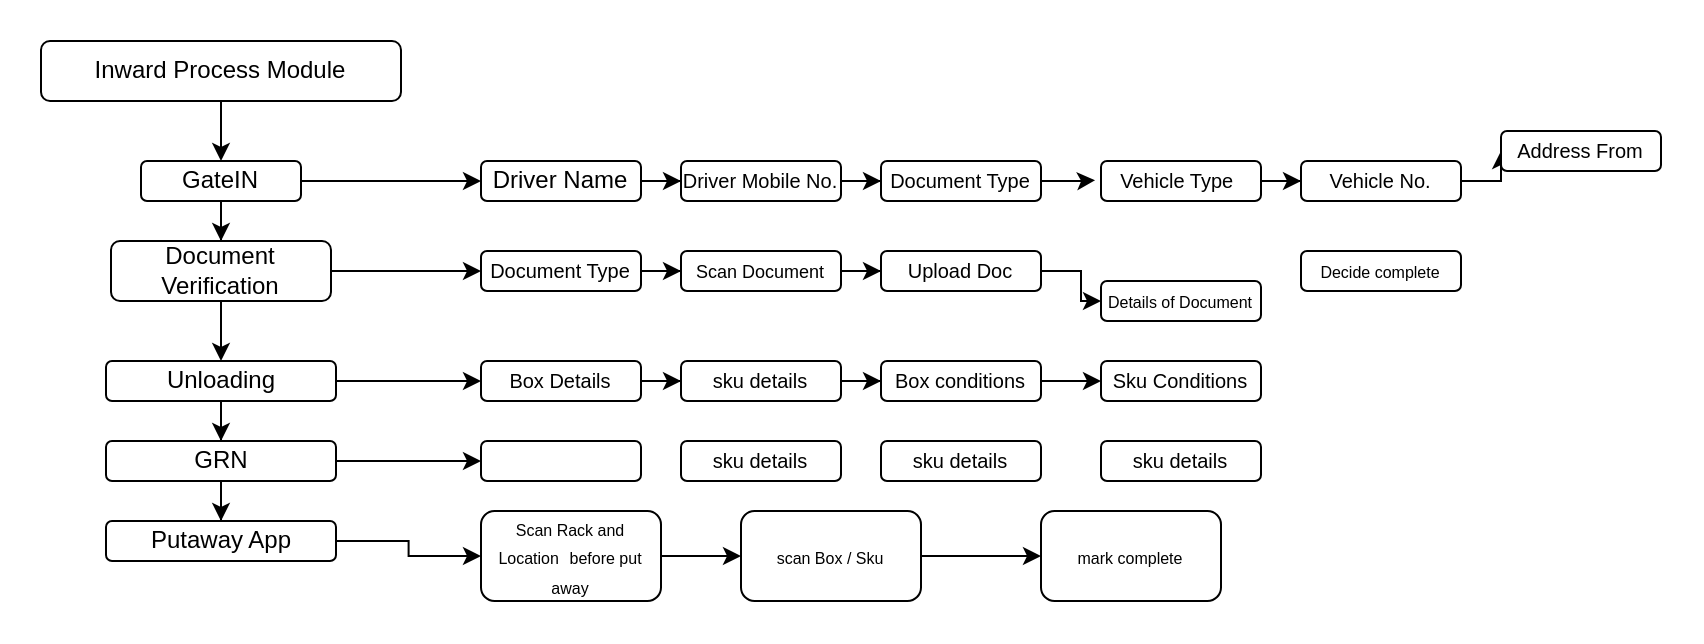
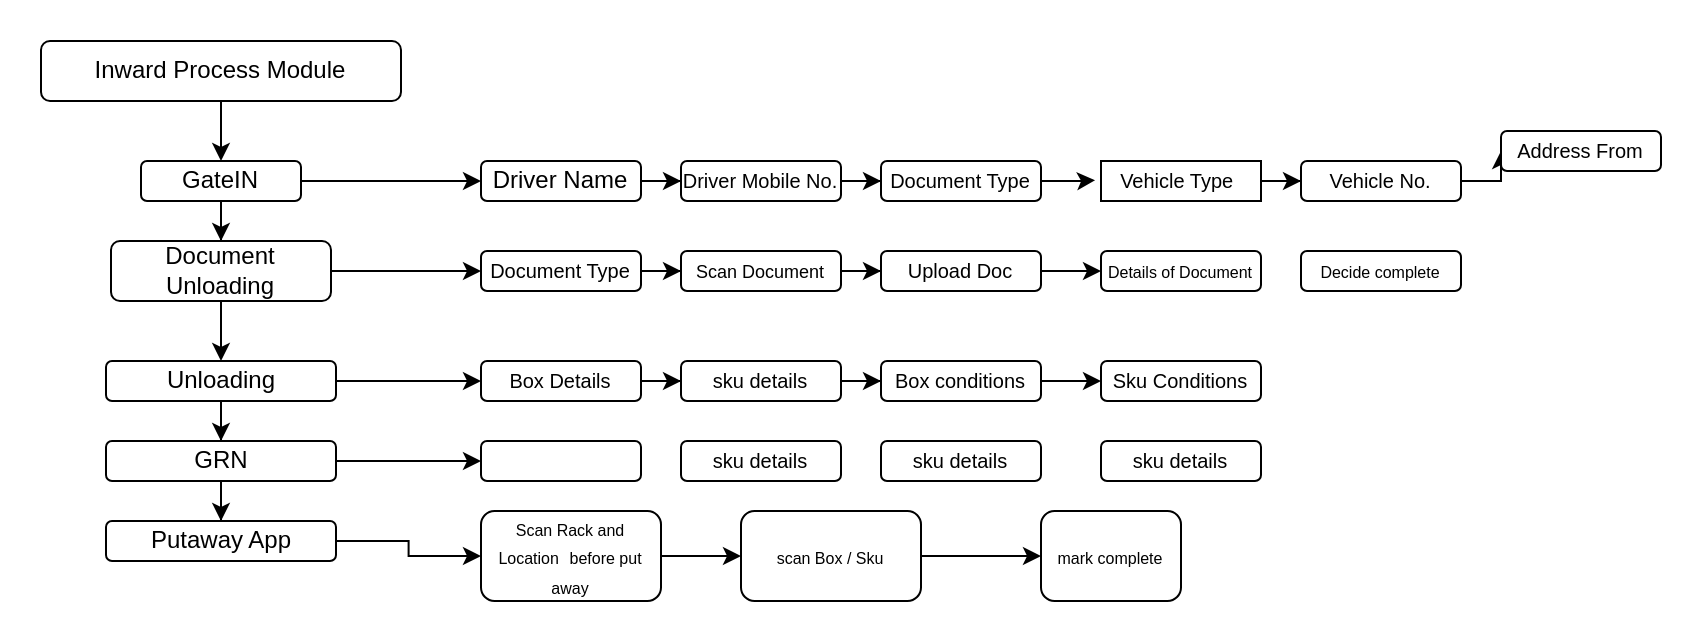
(1181, 181) -> (1181, 181)
(221, 271) -> (221, 271)
(1181, 301) -> (1181, 271)
(1131, 556) -> (1111, 556)
